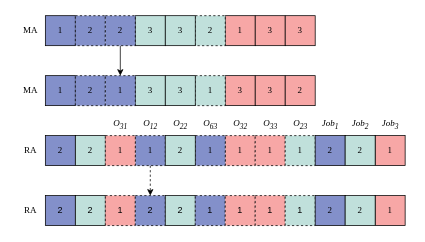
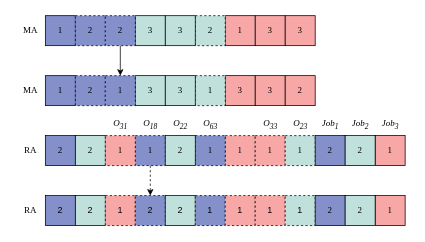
(151, 124) -> (151, 124)
(240, 124) -> none
